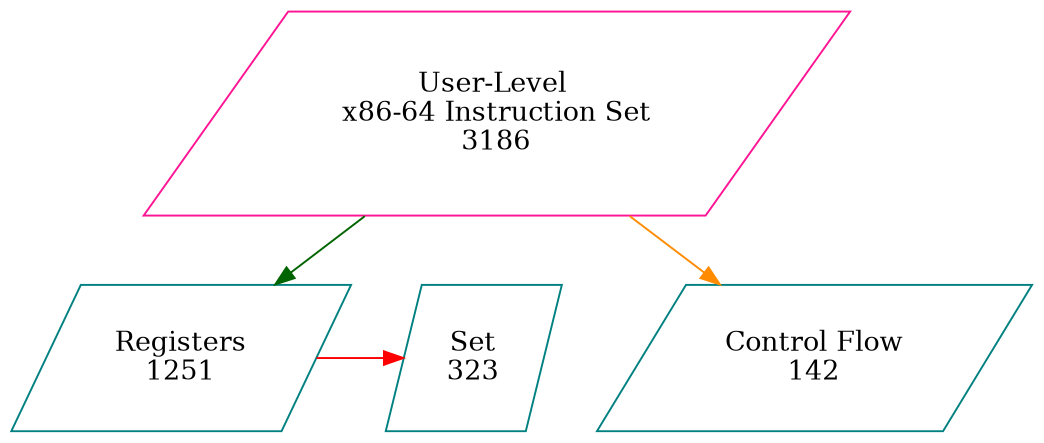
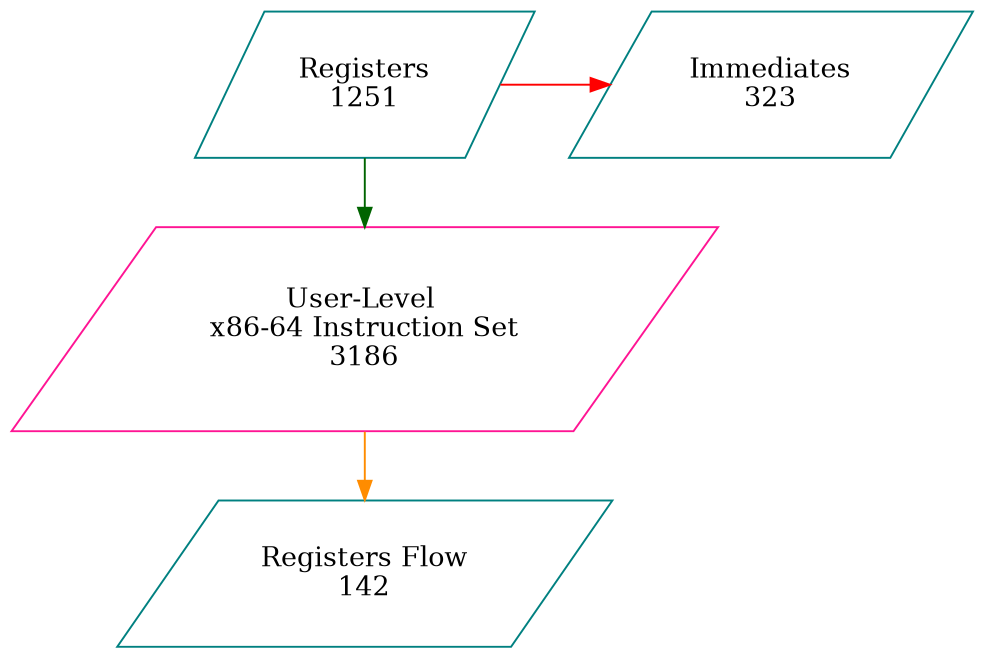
(328, 244) -> (365, 183)
(474, 358) -> (771, 85)
(815, 358) -> (365, 574)
